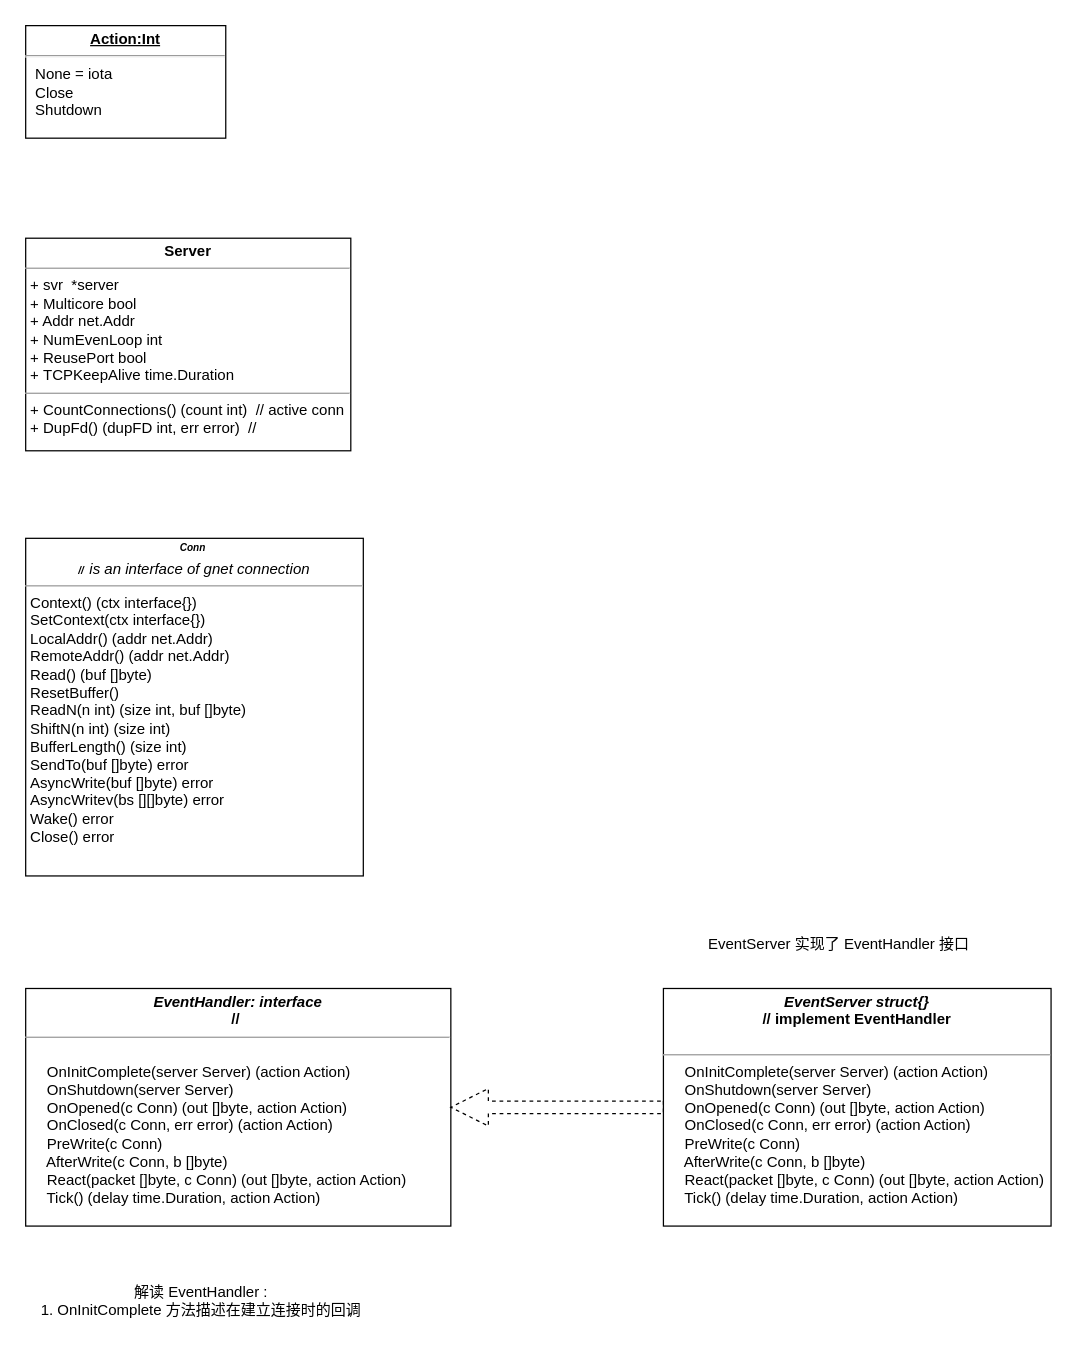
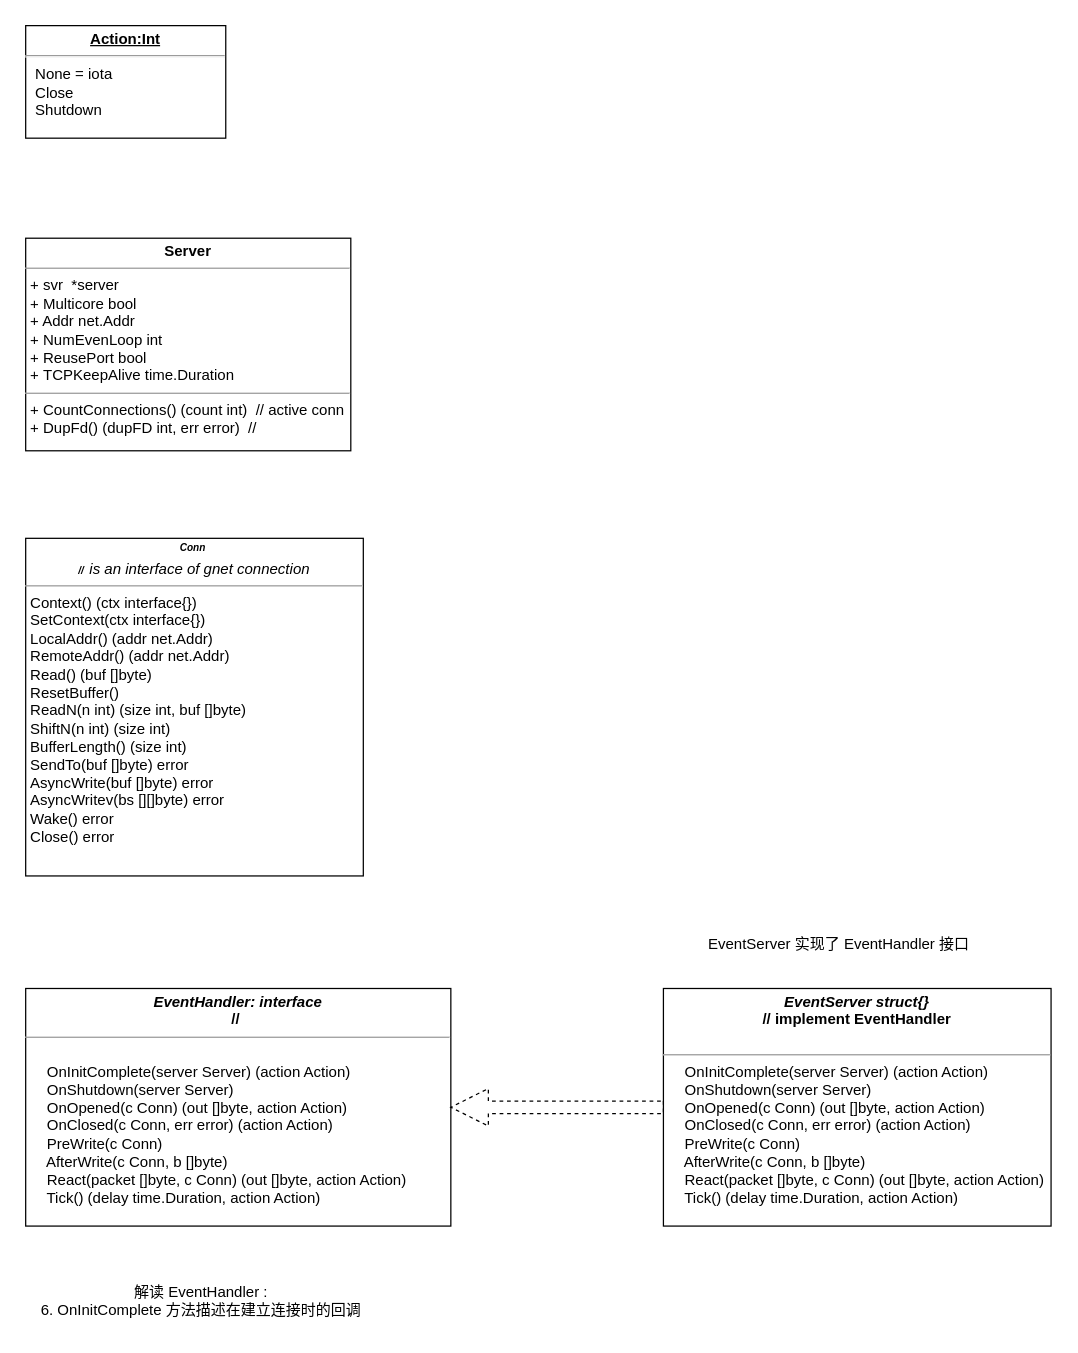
(201, 1301) -> (201, 1301)
